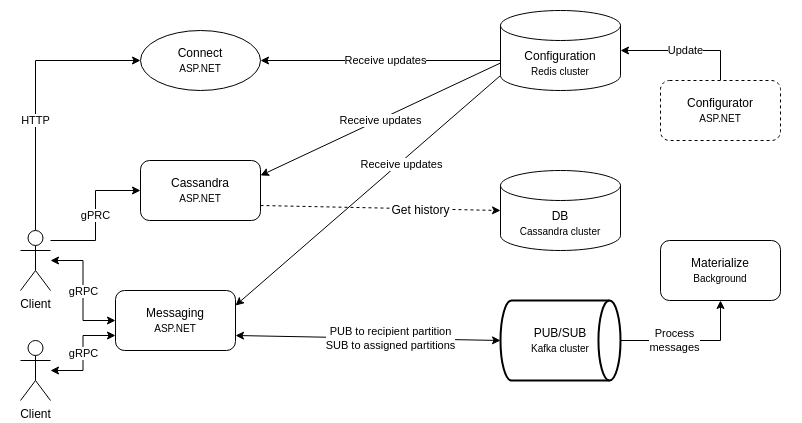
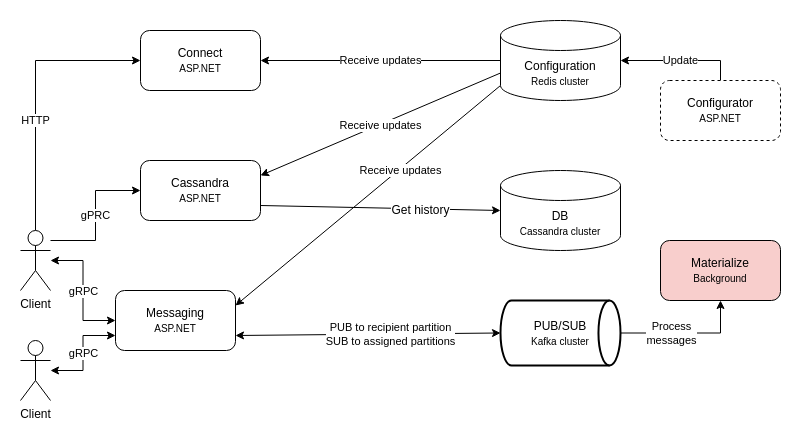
(561, 51) -> (561, 61)
(201, 61) -> (201, 61)
(303, 206) -> (303, 206)
(721, 271) -> (721, 271)
(561, 341) -> (561, 333)
